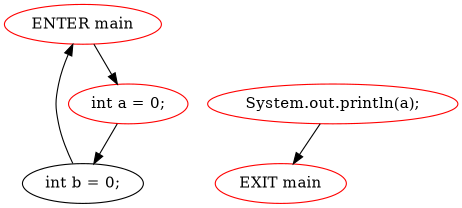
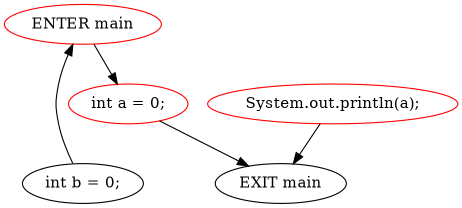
(108, 139) -> (199, 141)
(281, 184) -> (281, 184)
